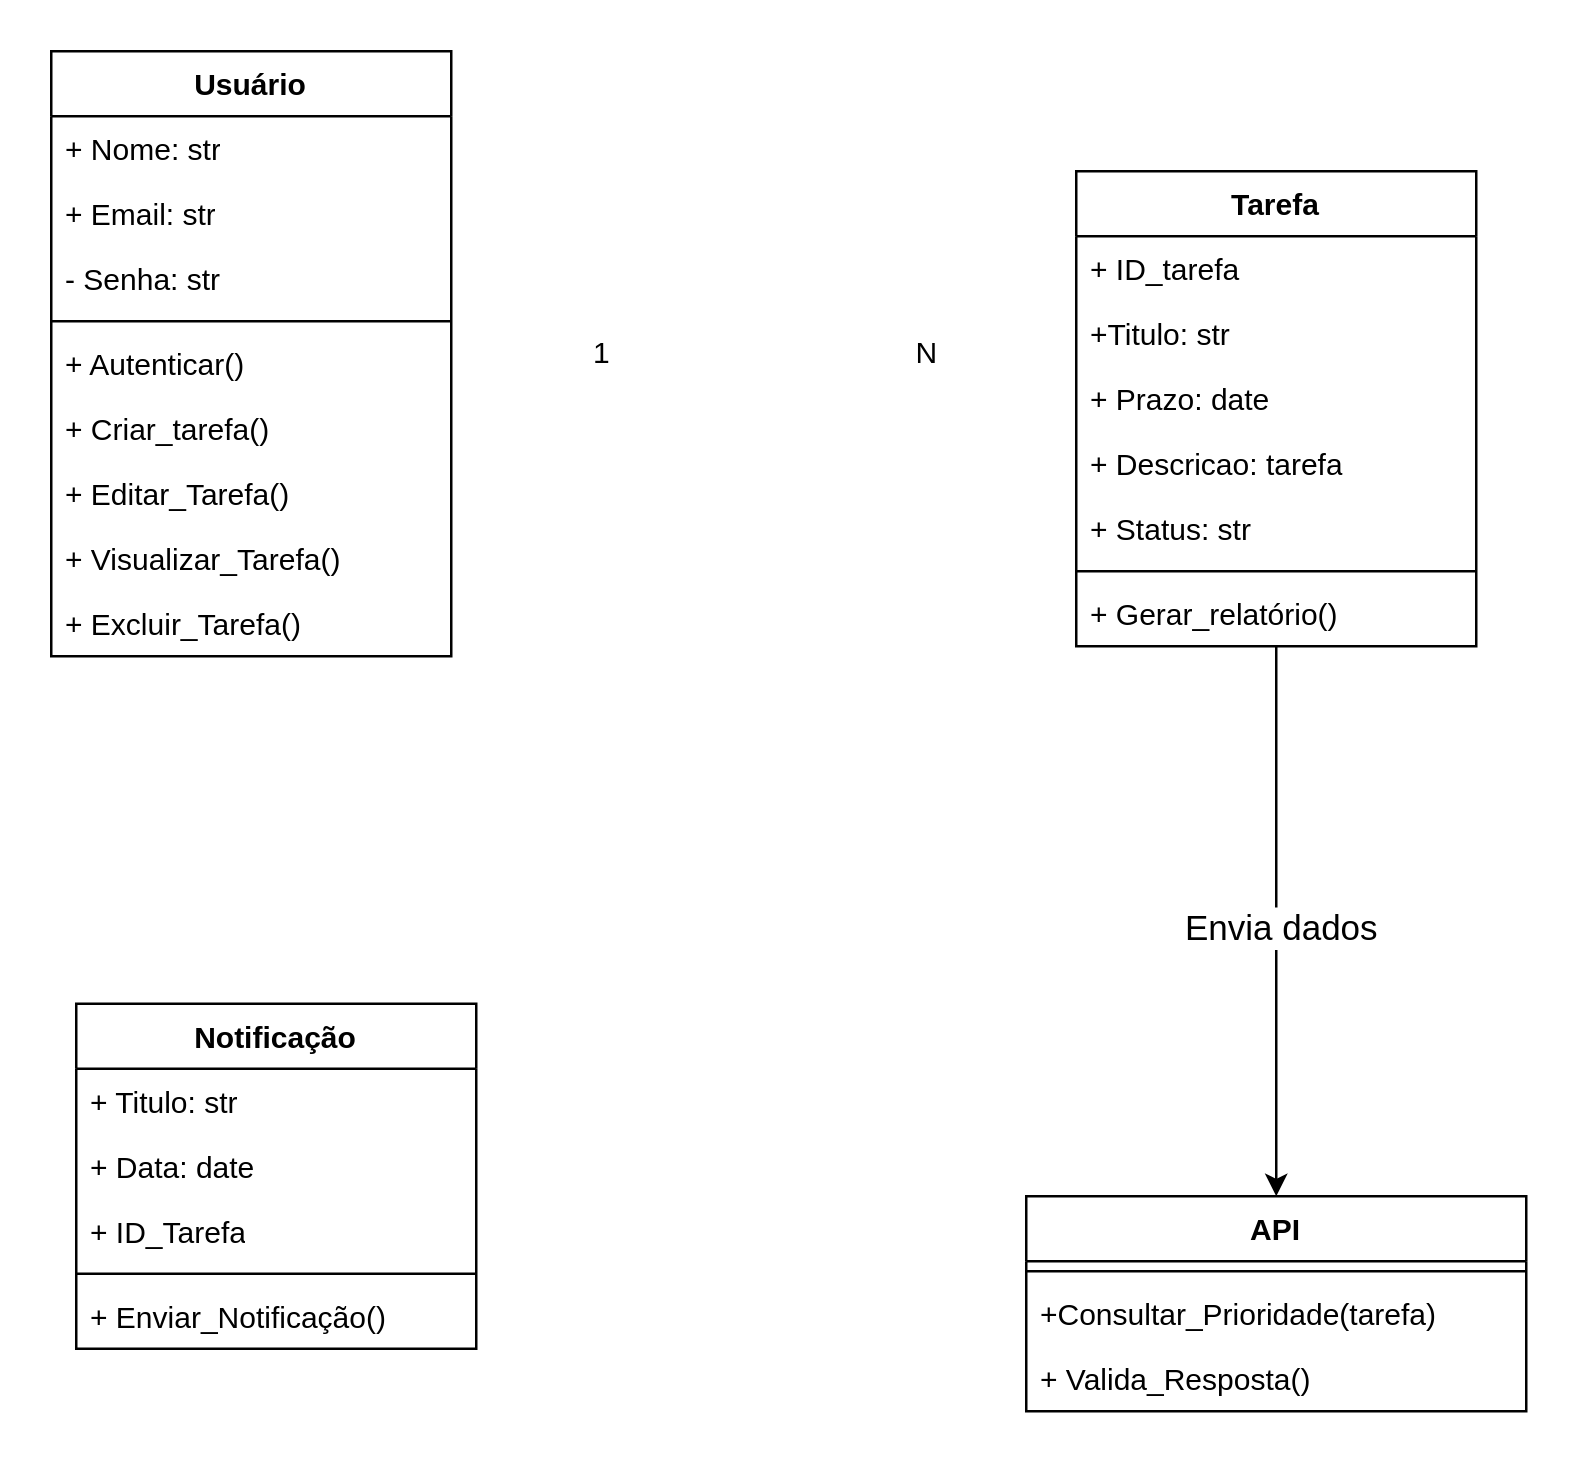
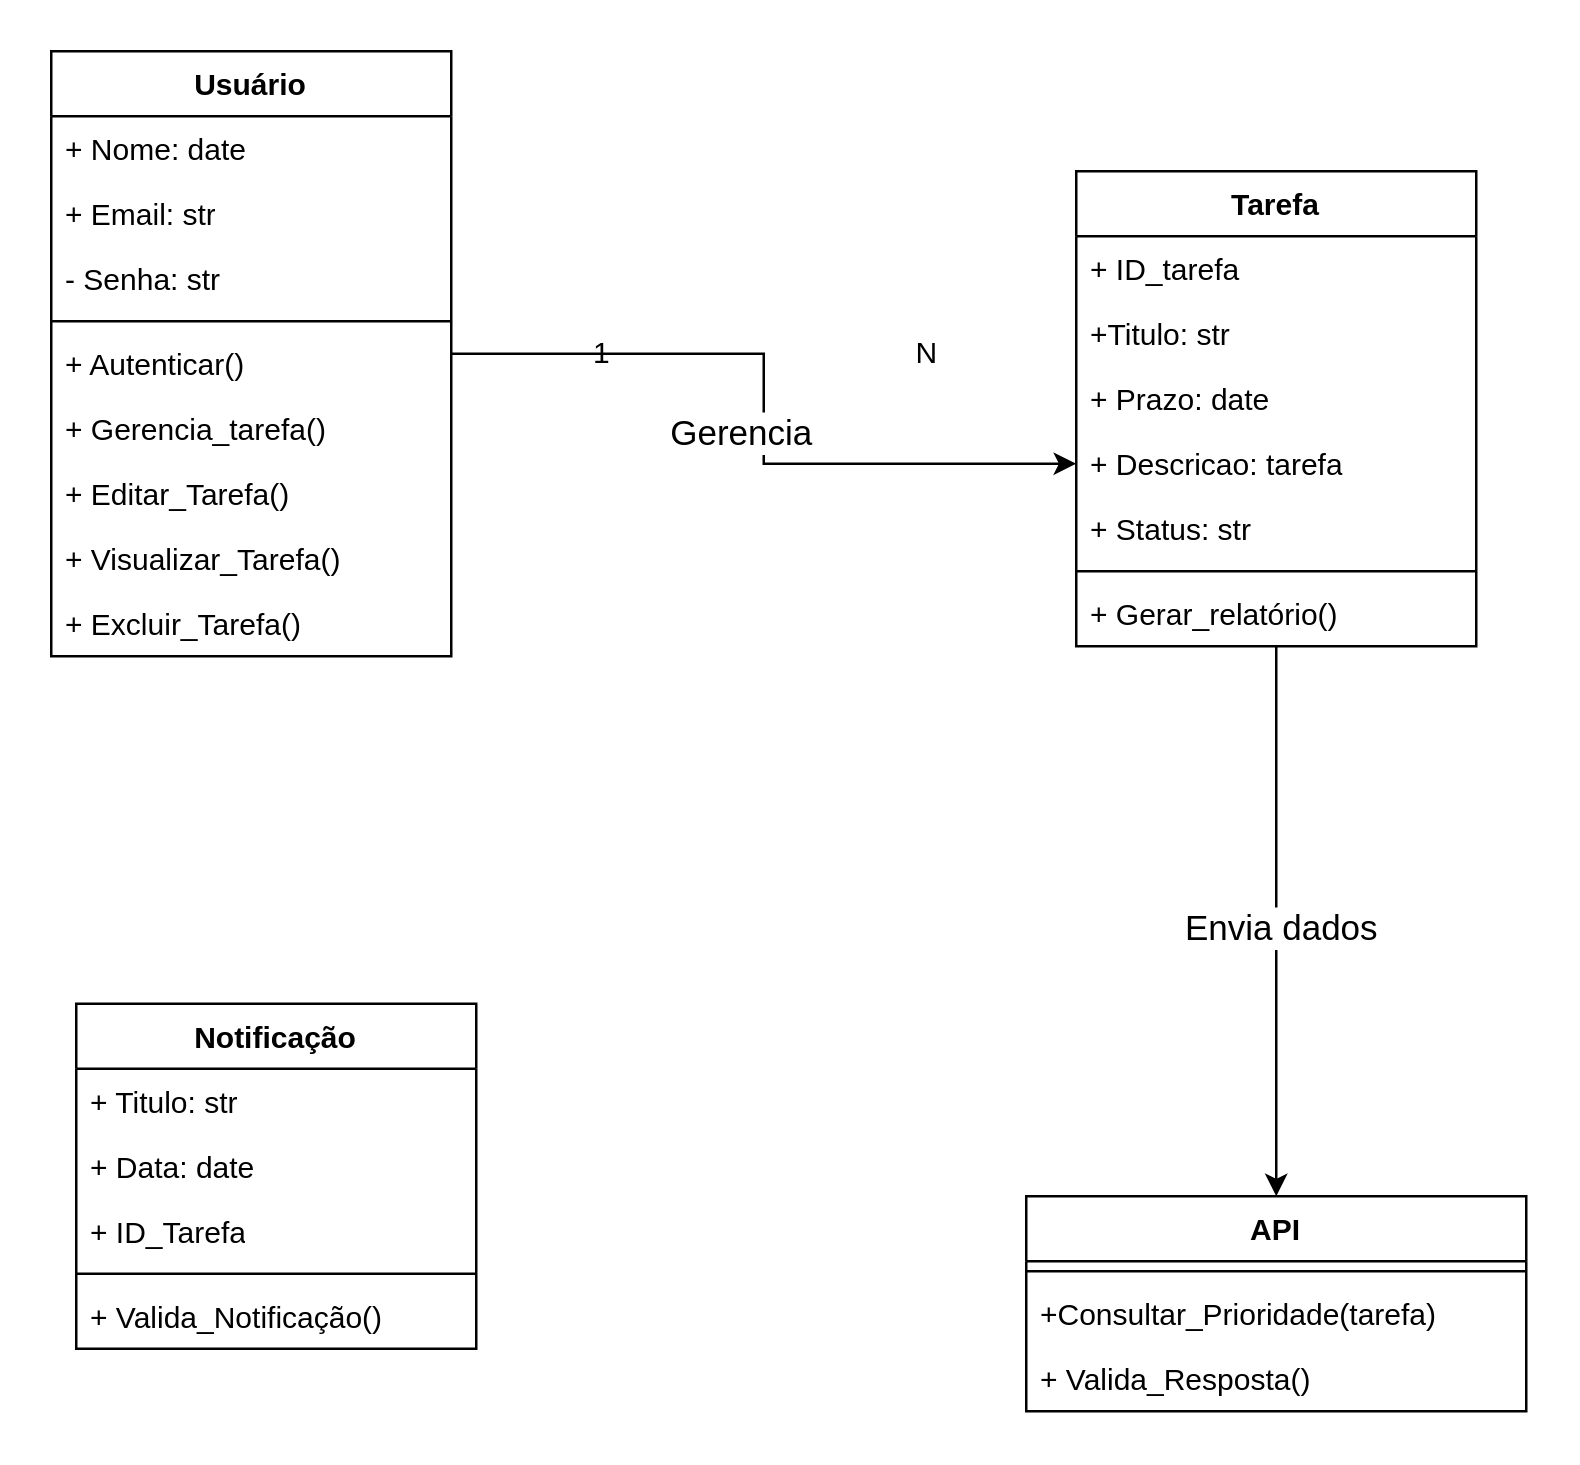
(147, 152) -> (155, 152)
none -> (639, 354)
(193, 432) -> (218, 432)
(260, 1319) -> (257, 1319)
